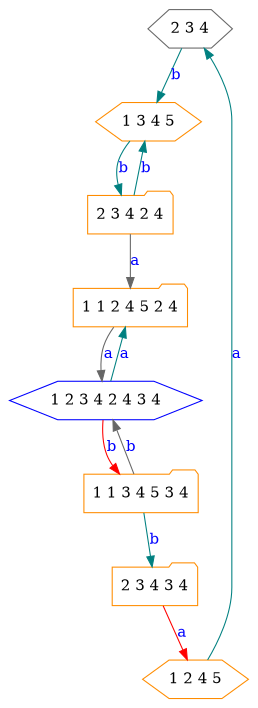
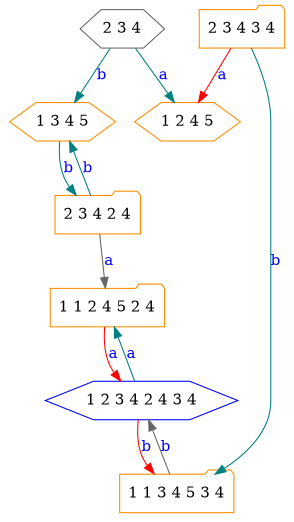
(103, 348) -> (105, 351)
(232, 359) -> (152, 71)
(147, 535) -> (271, 266)
